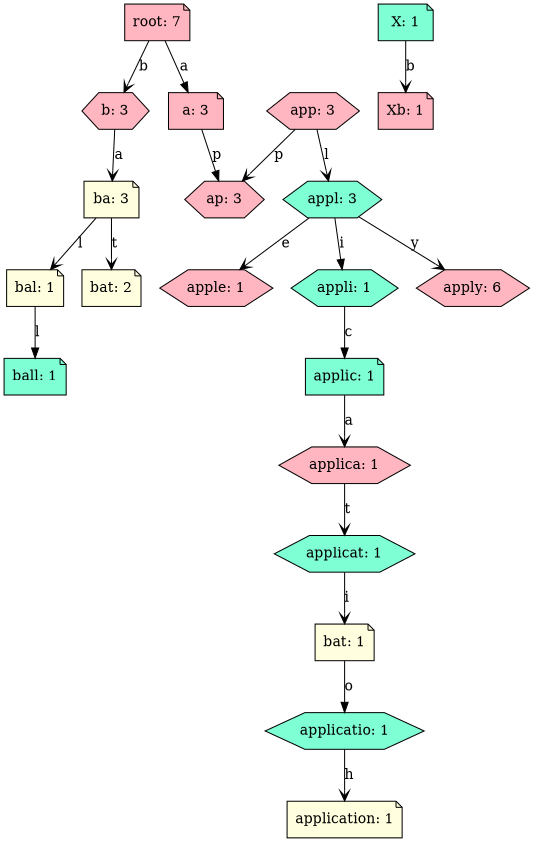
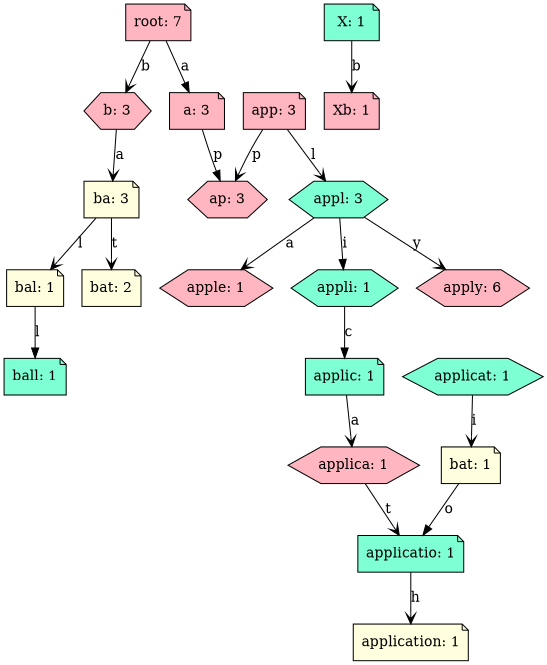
(313, 111) -> (274, 111)
(286, 244) -> (290, 244)
(345, 504) -> (379, 505)
(345, 731) -> (411, 554)
